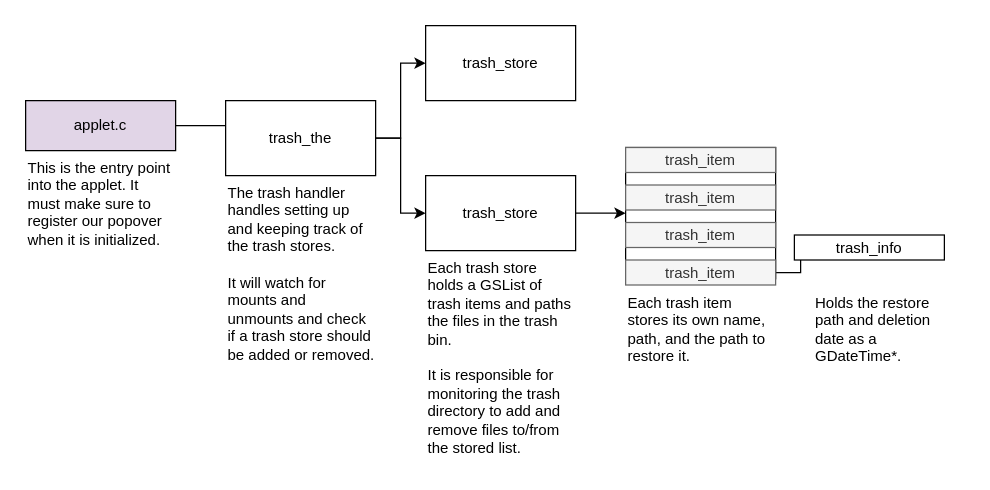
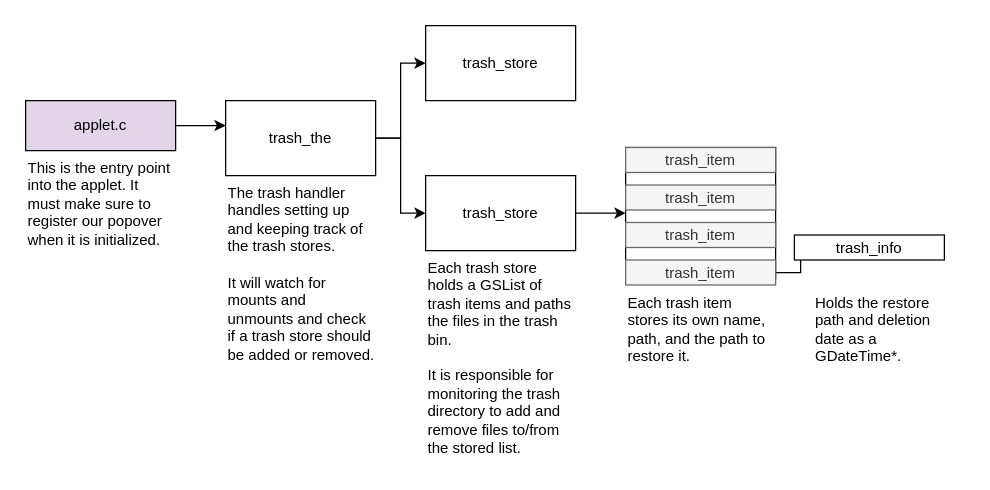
(219, 126) -> (215, 126)
